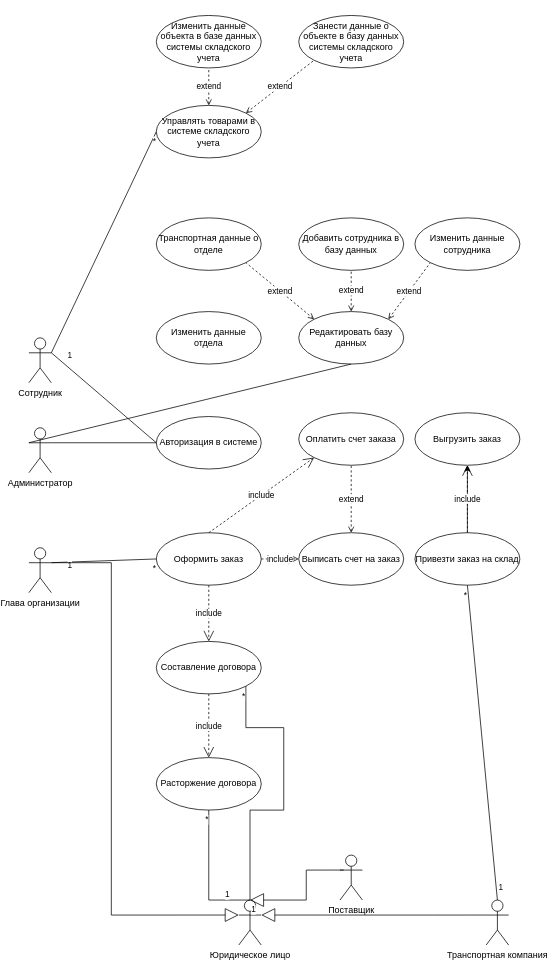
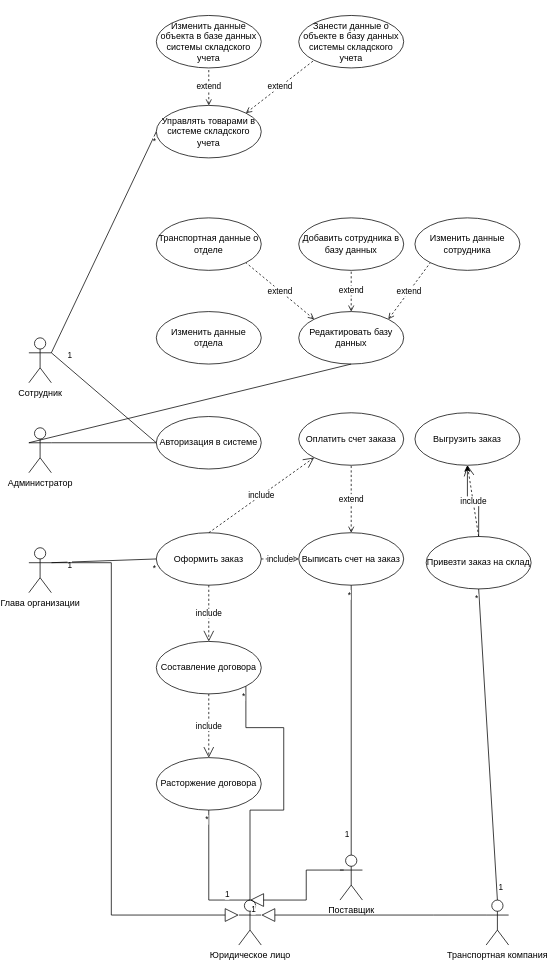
(468, 559) -> (479, 563)
none -> (351, 720)
